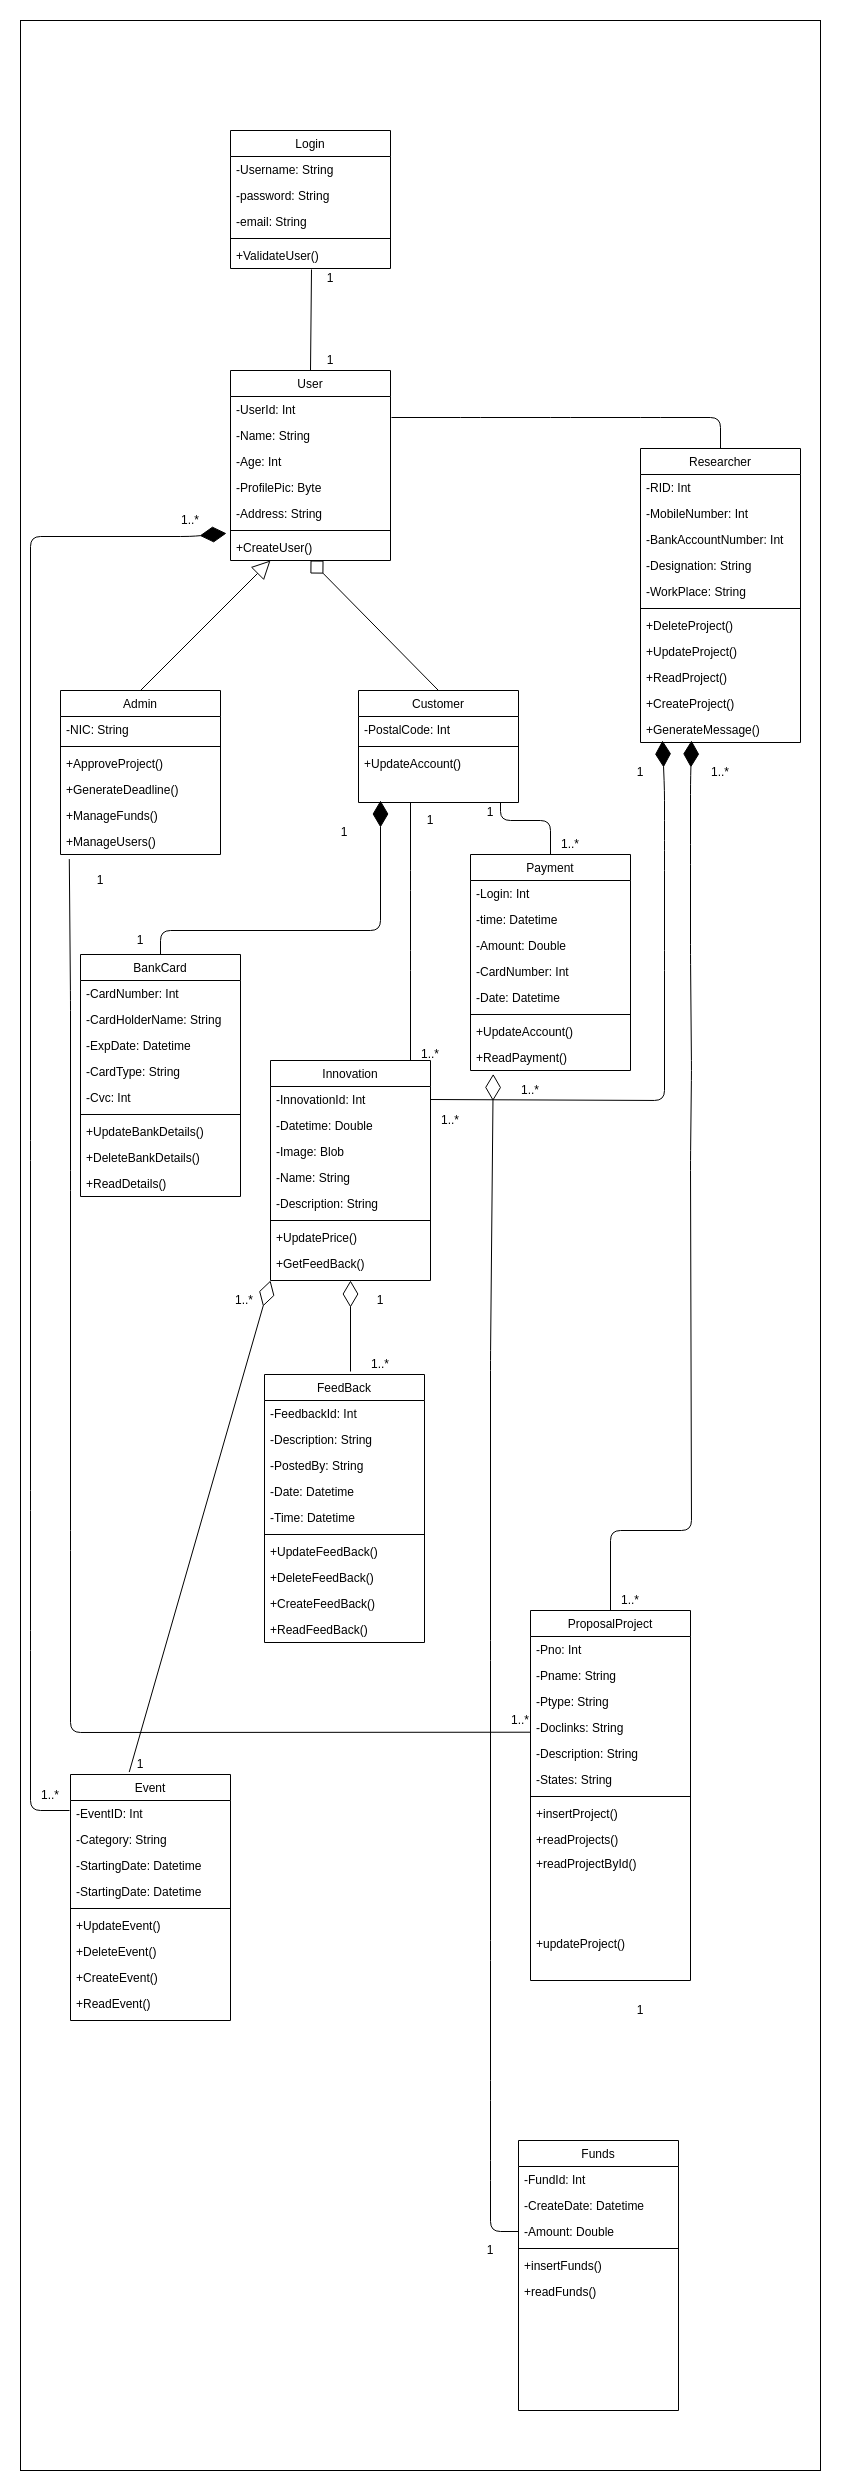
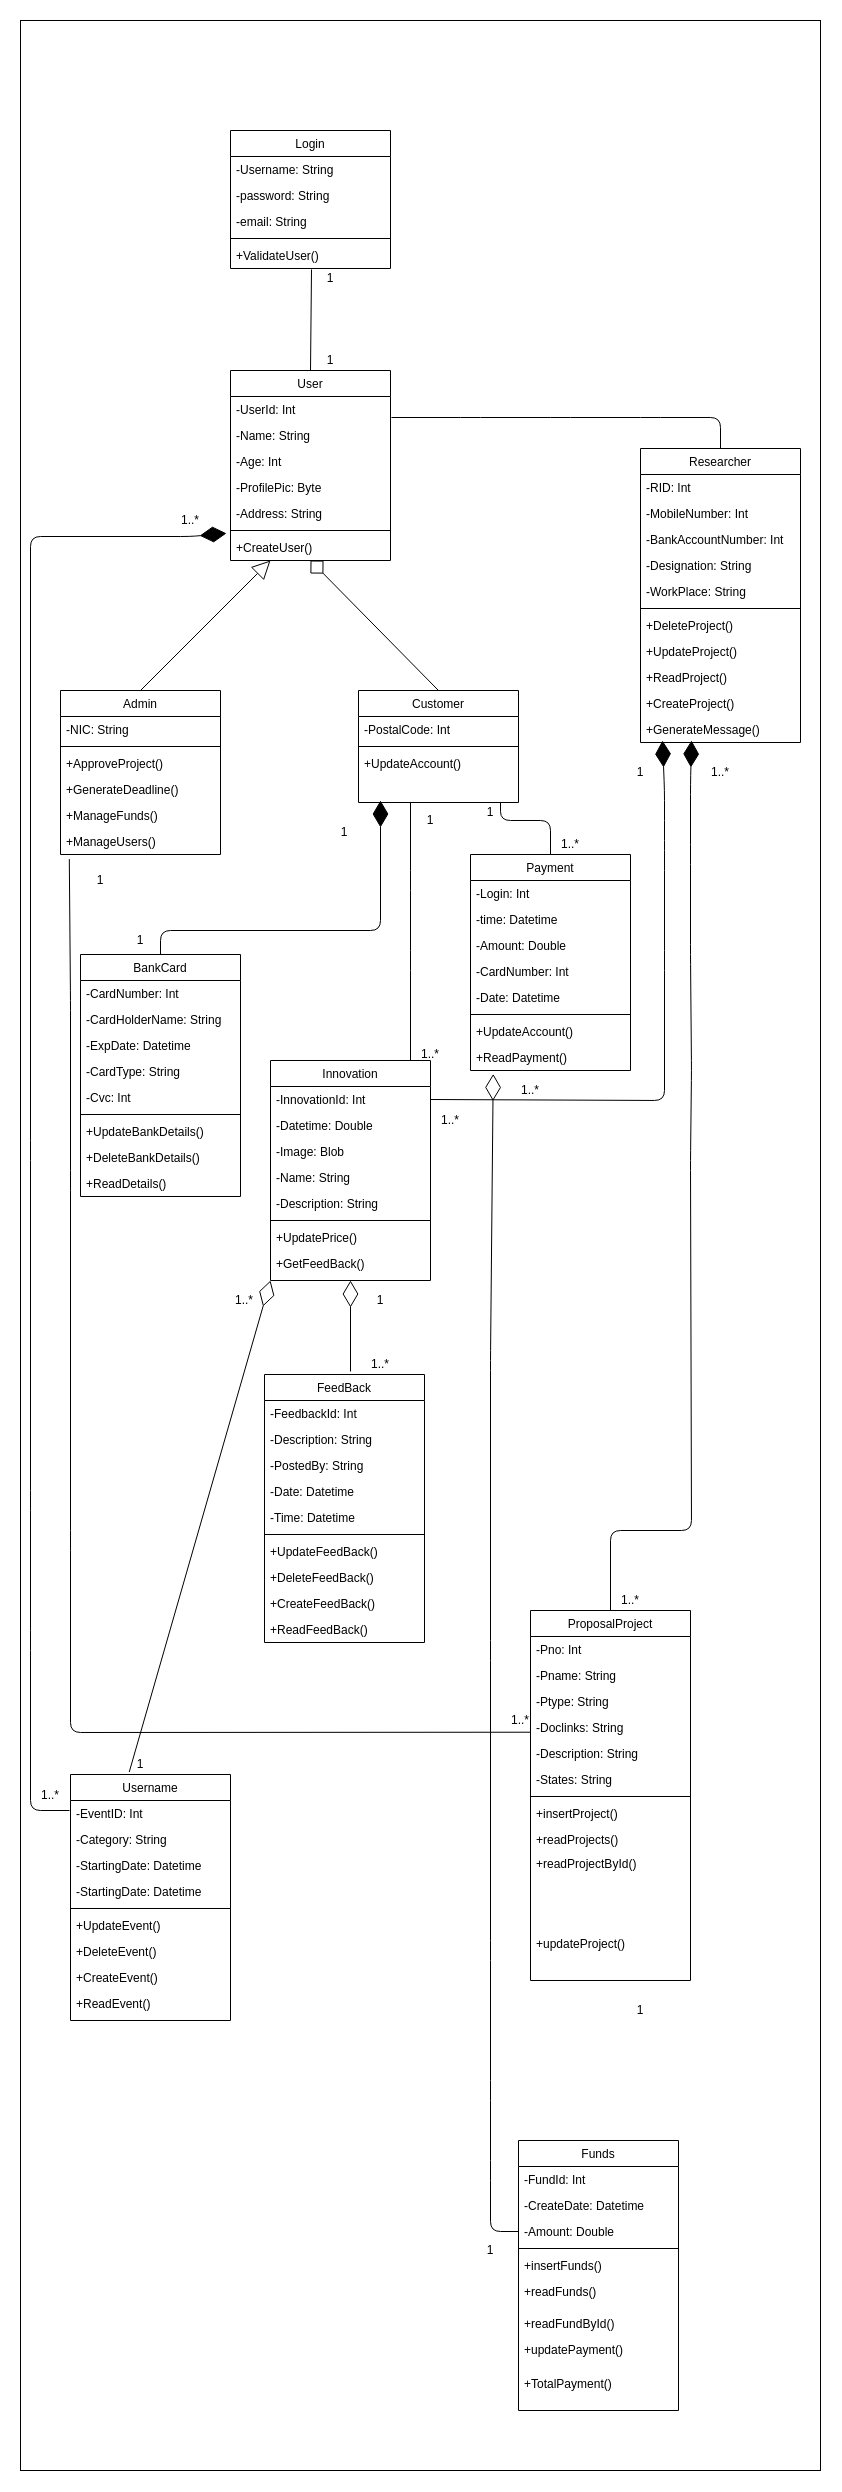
(150, 1788) -> (150, 1788)
none -> (599, 2324)
none -> (599, 2350)
none -> (599, 2384)
